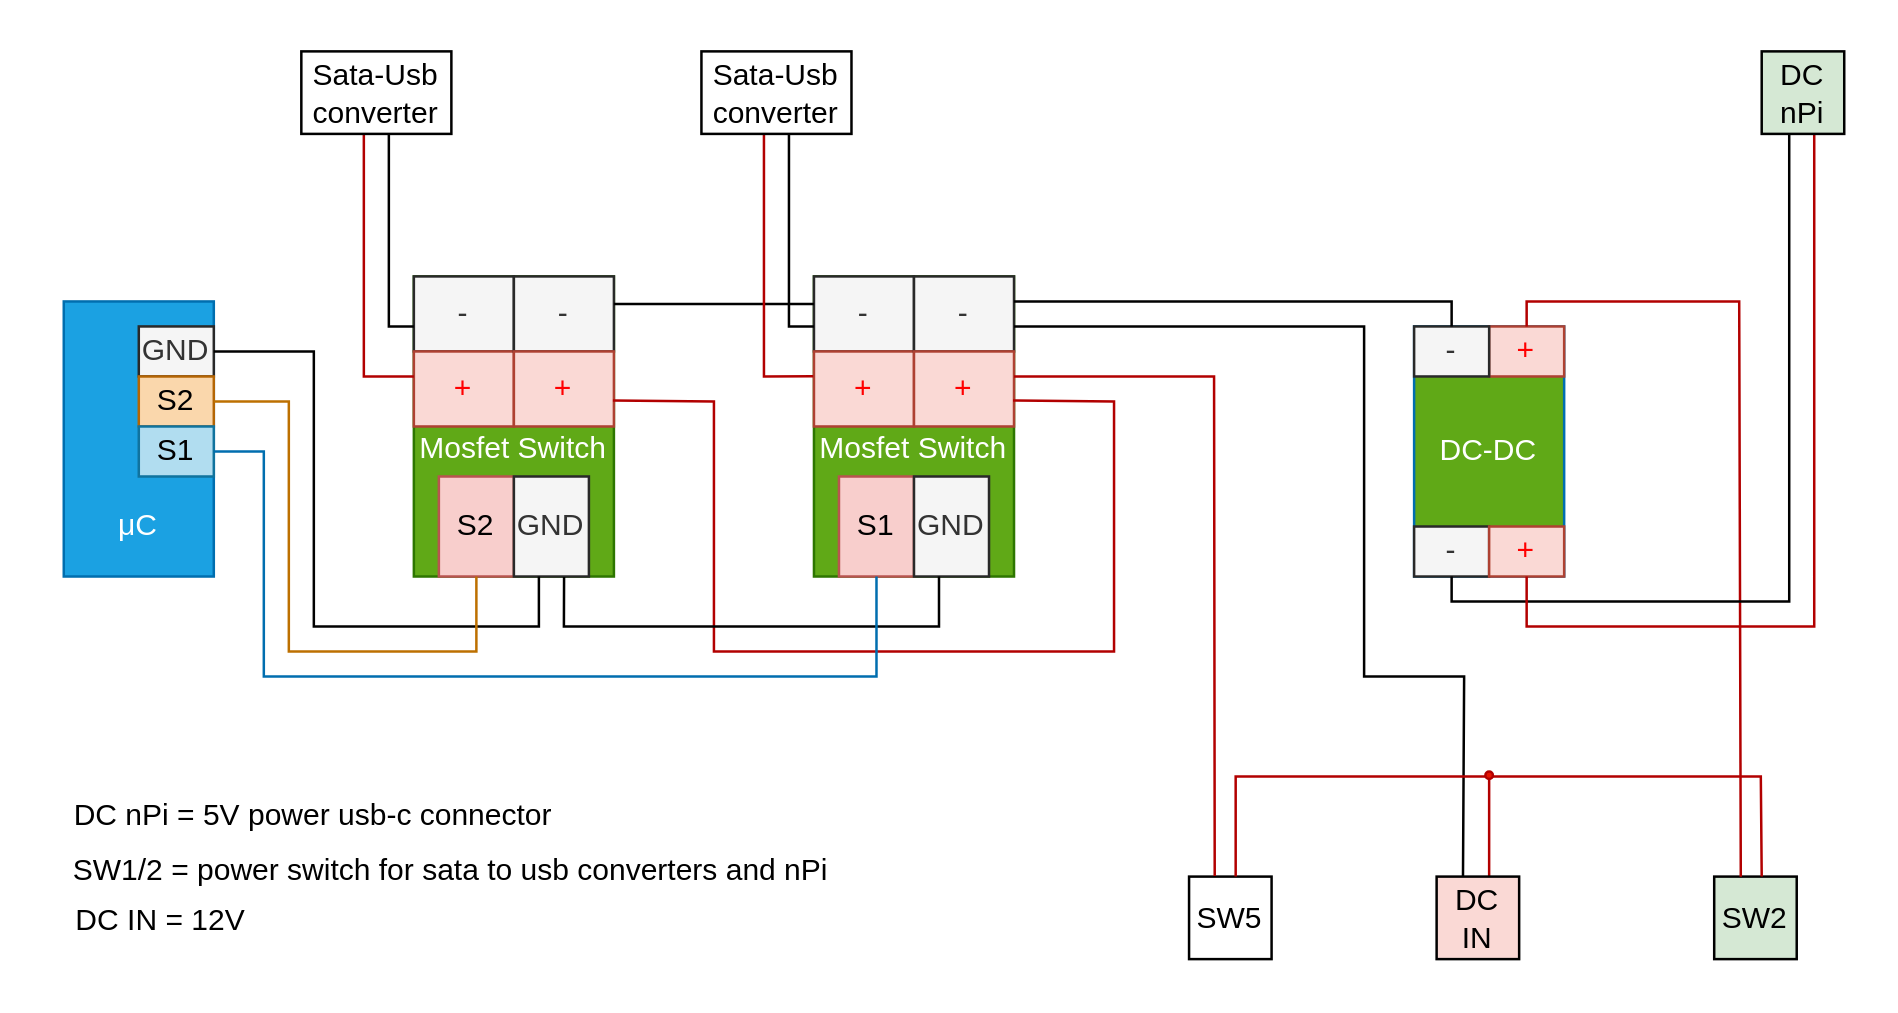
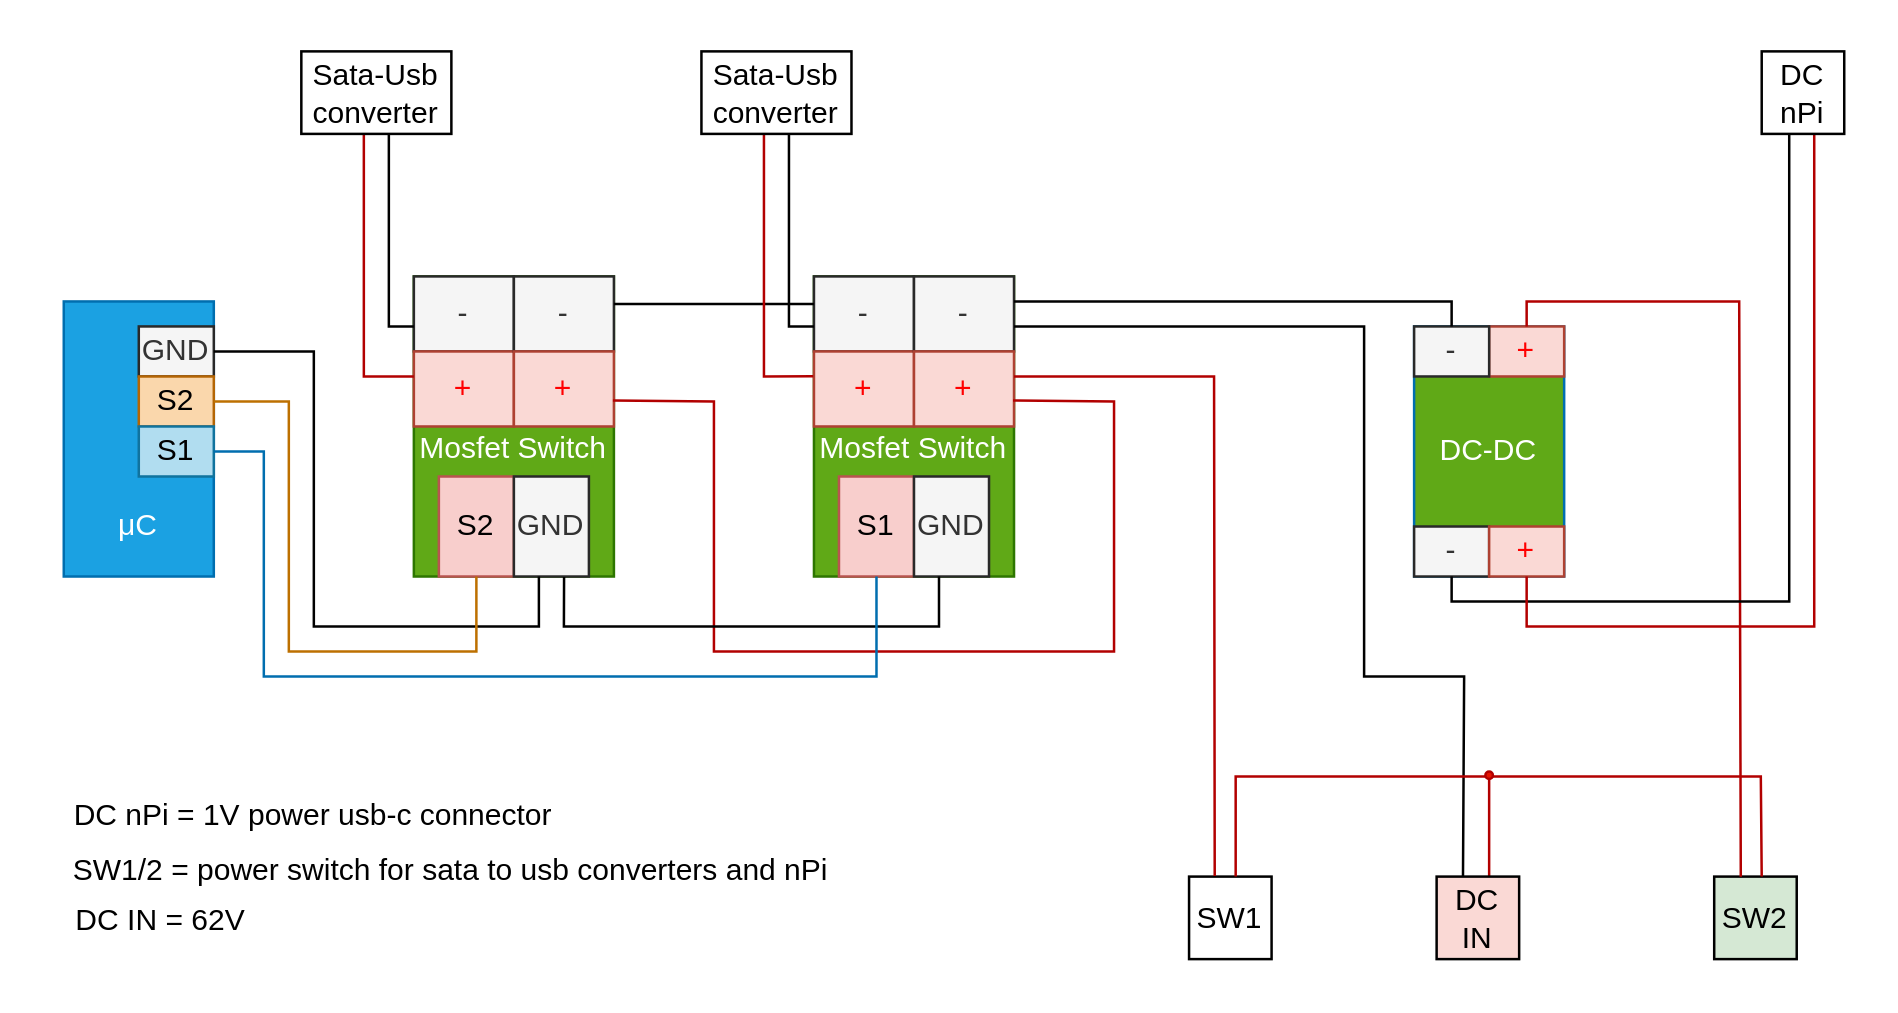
(1803, 93) -> (1803, 93)
(314, 816) -> (314, 816)
(1230, 919) -> (1230, 919)
(161, 921) -> (161, 921)
